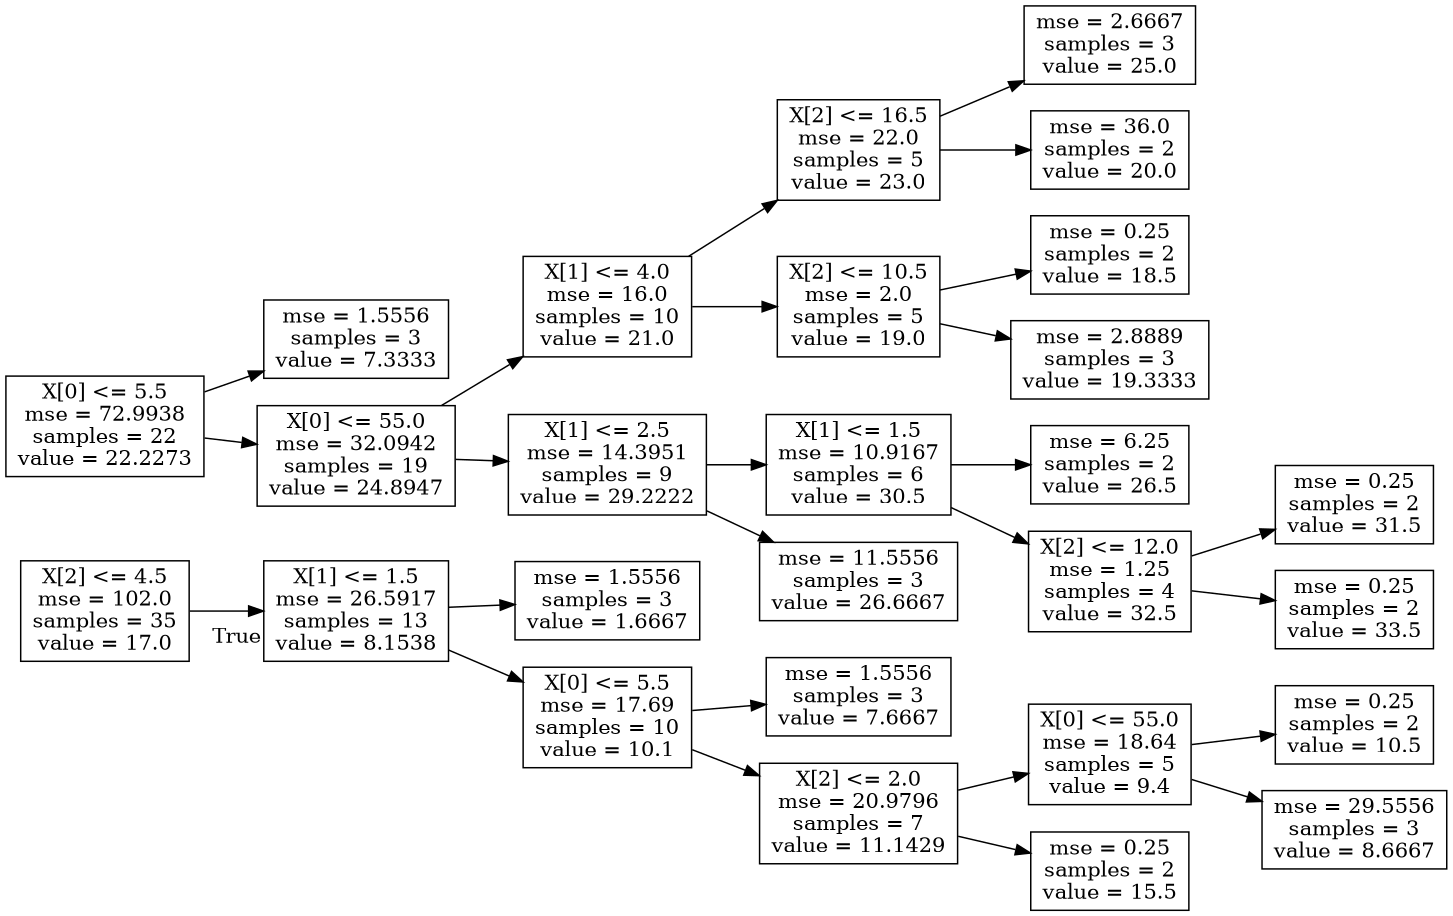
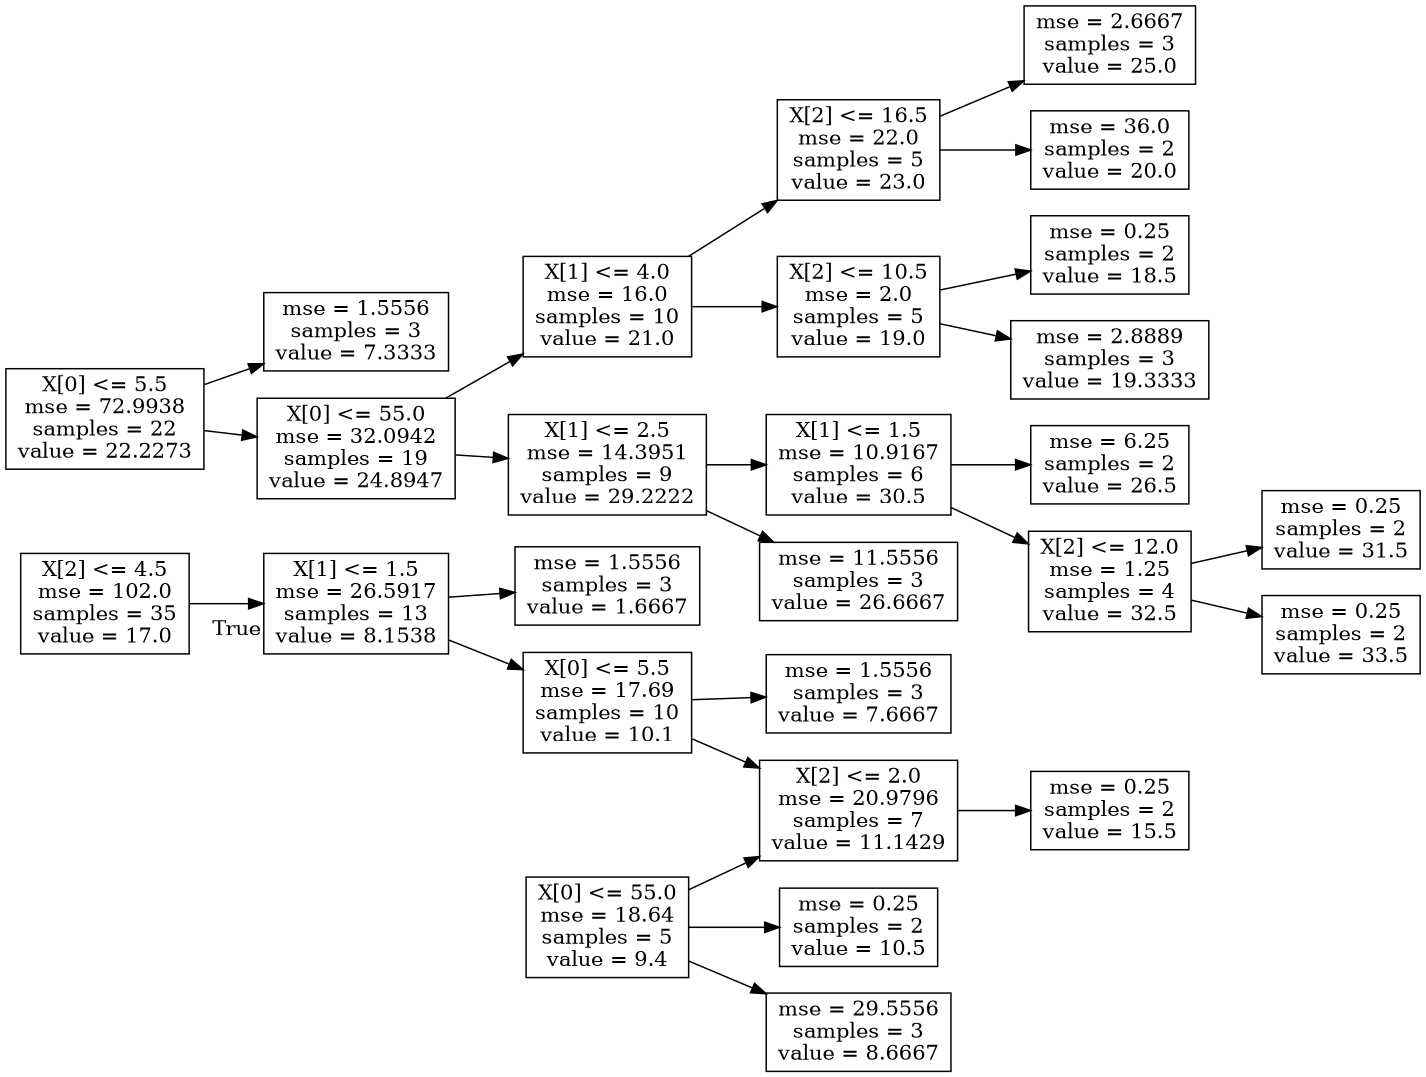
(986, 784) -> (717, 876)
